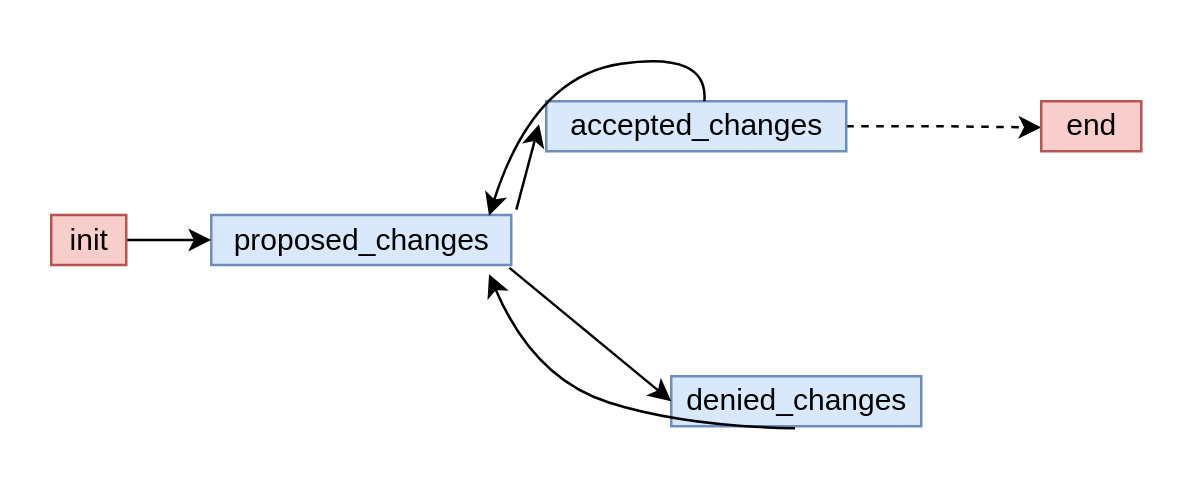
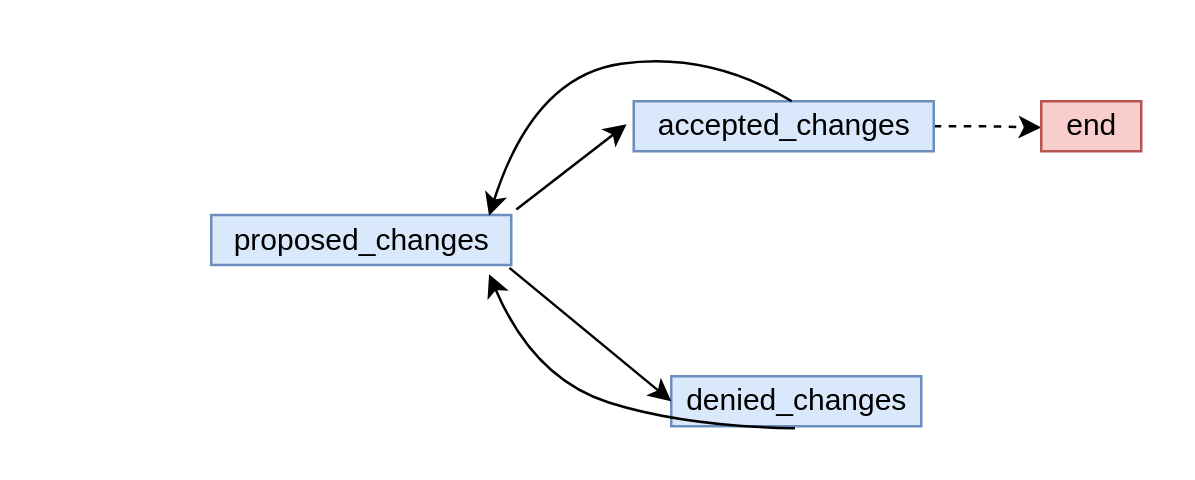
(696, 126) -> (784, 126)
(89, 240) -> none
(175, 240) -> none
